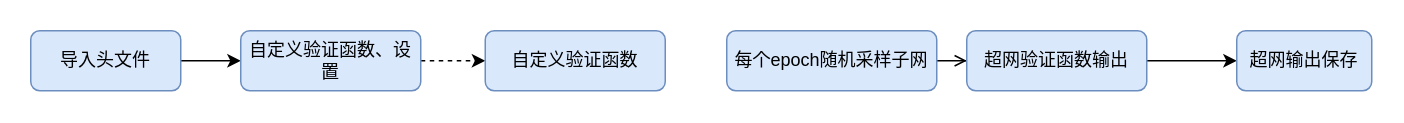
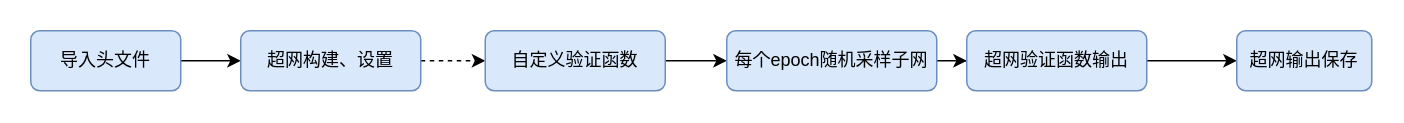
(331, 61) -> (331, 61)
none -> (691, 61)
(957, 61) -> (955, 61)
